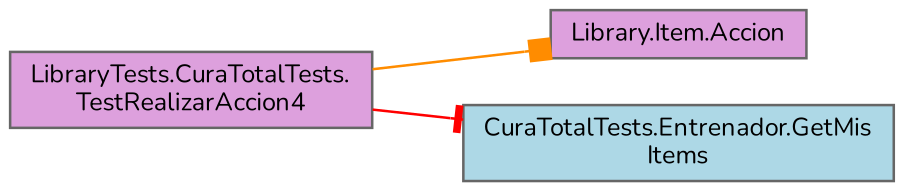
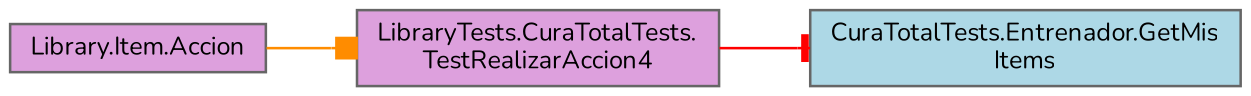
(449, 60) -> (299, 48)
